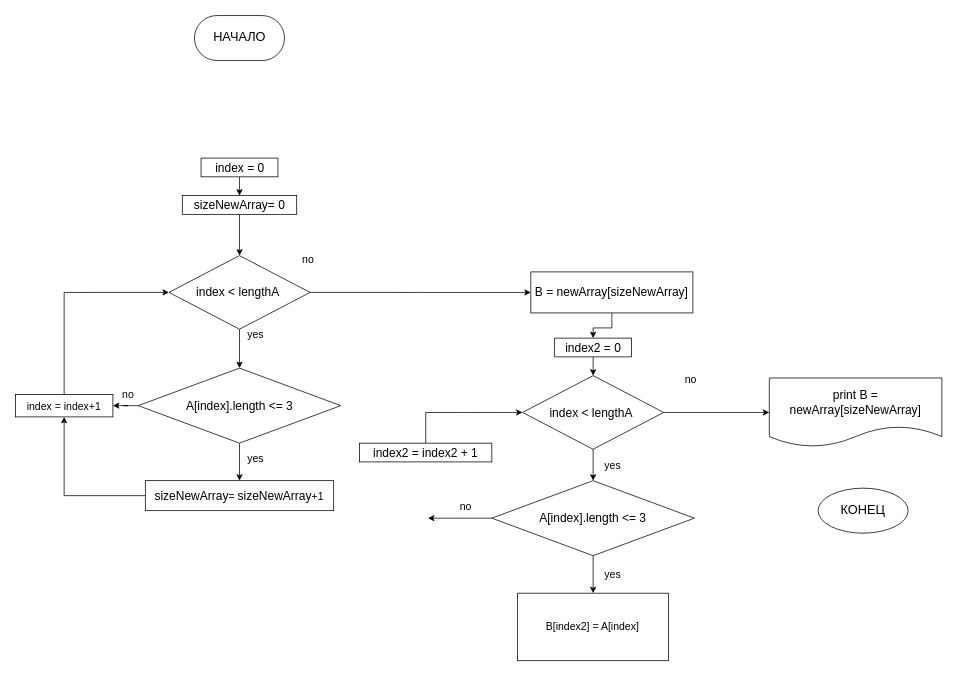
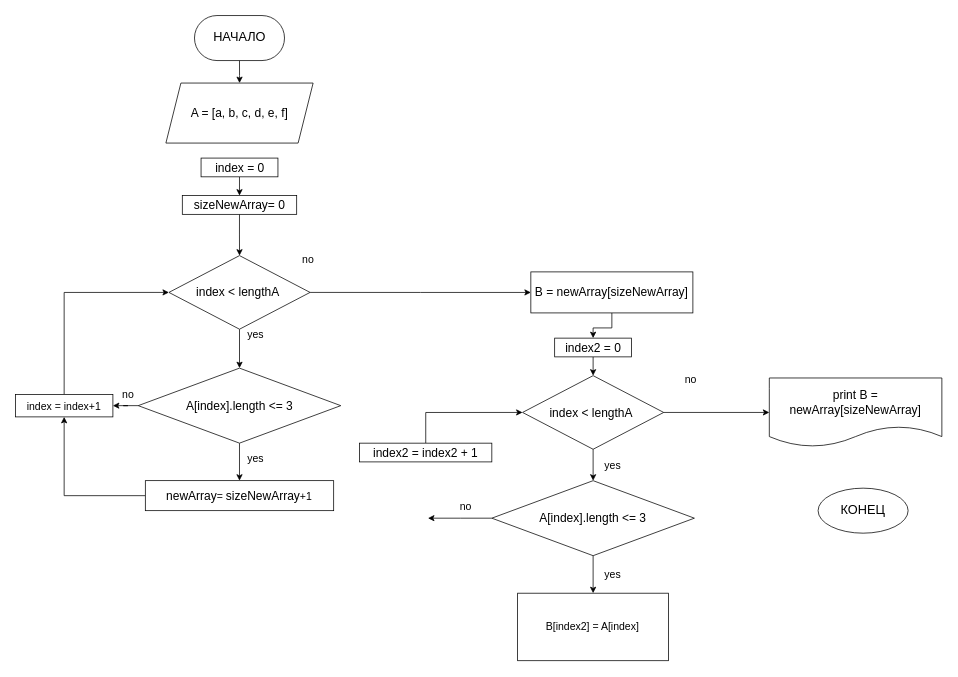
none -> (239, 68)
none -> (239, 113)
(239, 495) -> (239, 495)
